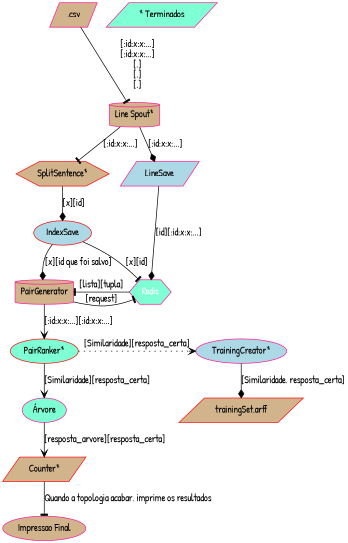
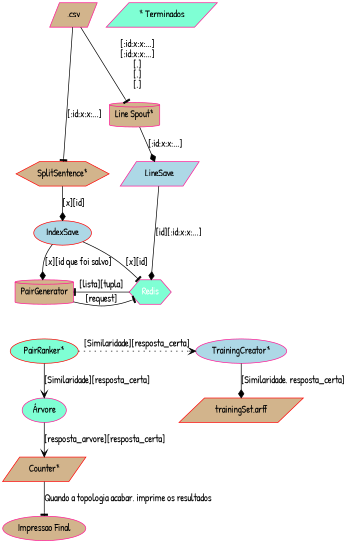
(100, 143) -> (68, 93)
(44, 318) -> none
